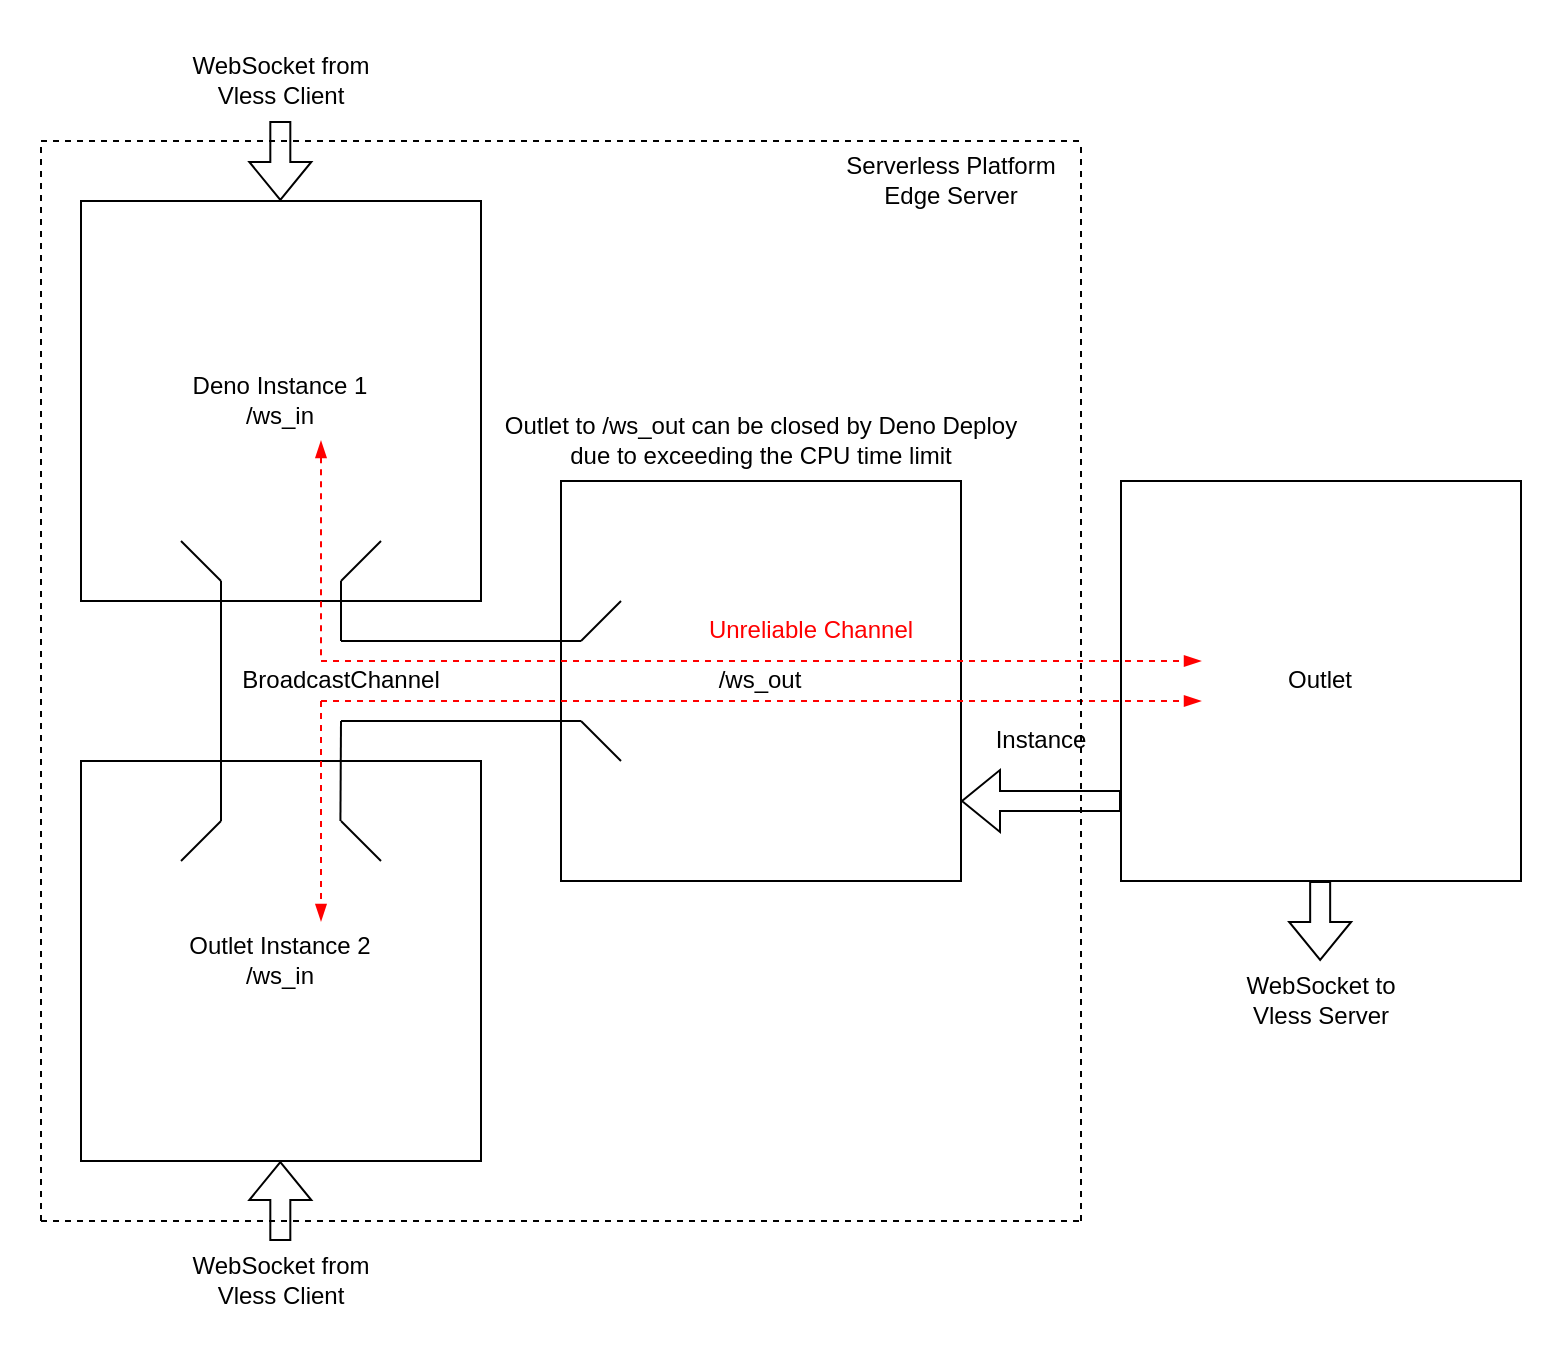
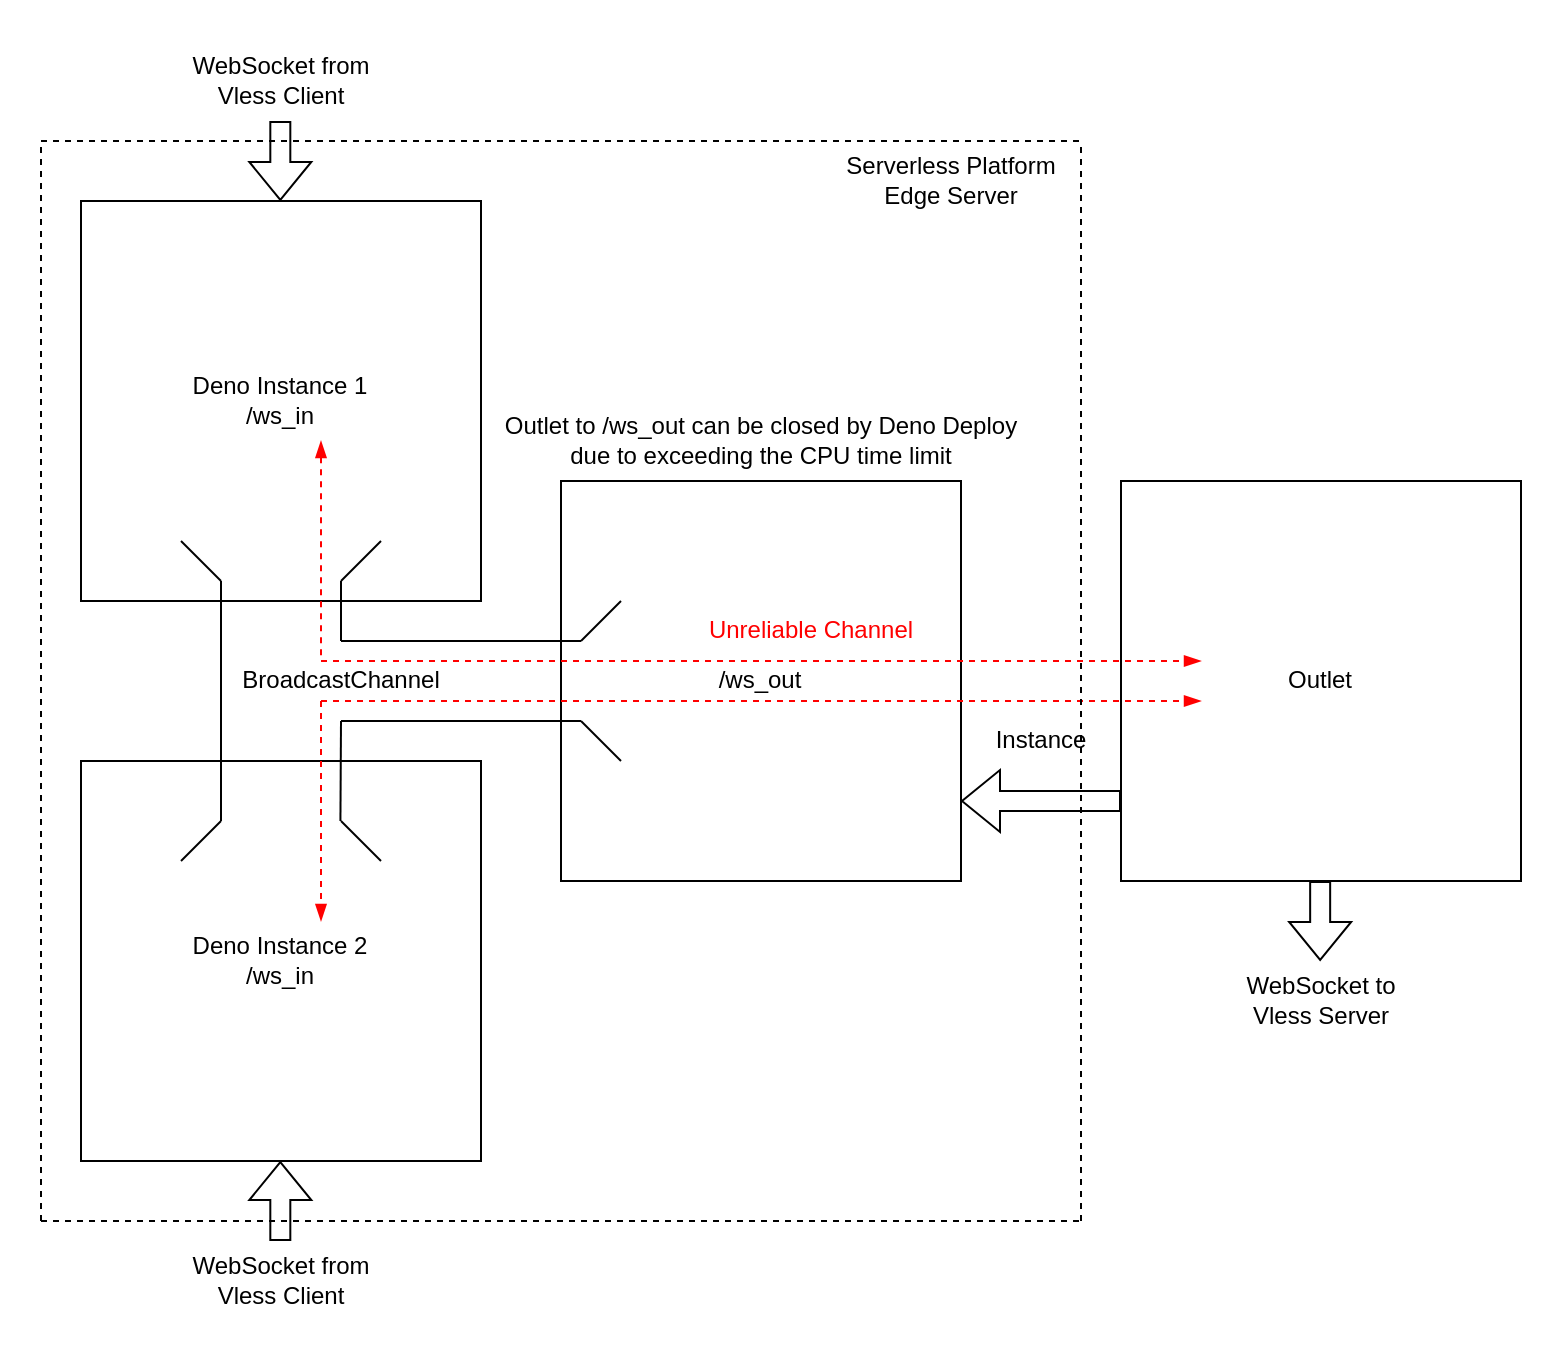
(281, 961) -> (281, 961)
